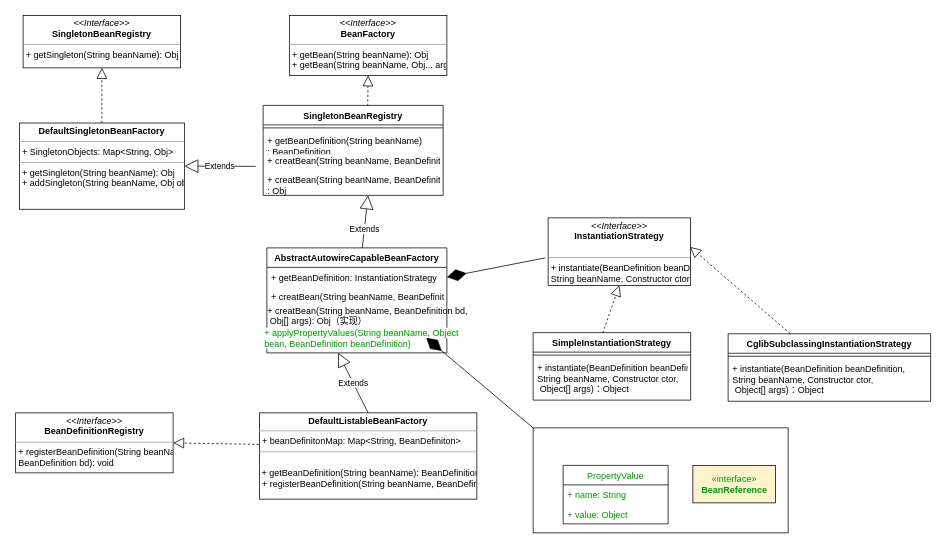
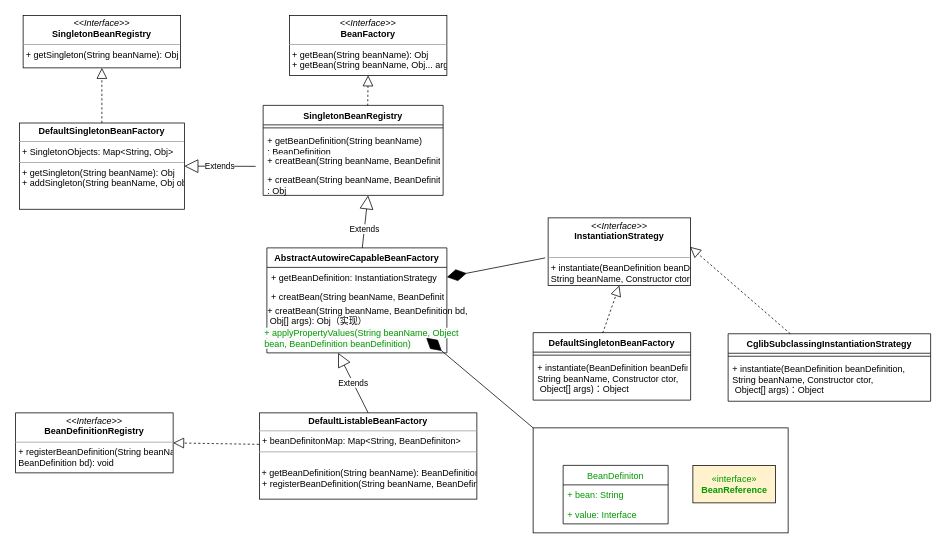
(611, 343) -> (611, 343)
(615, 476) -> (615, 476)
(598, 495) -> (598, 495)
(600, 515) -> (608, 515)
